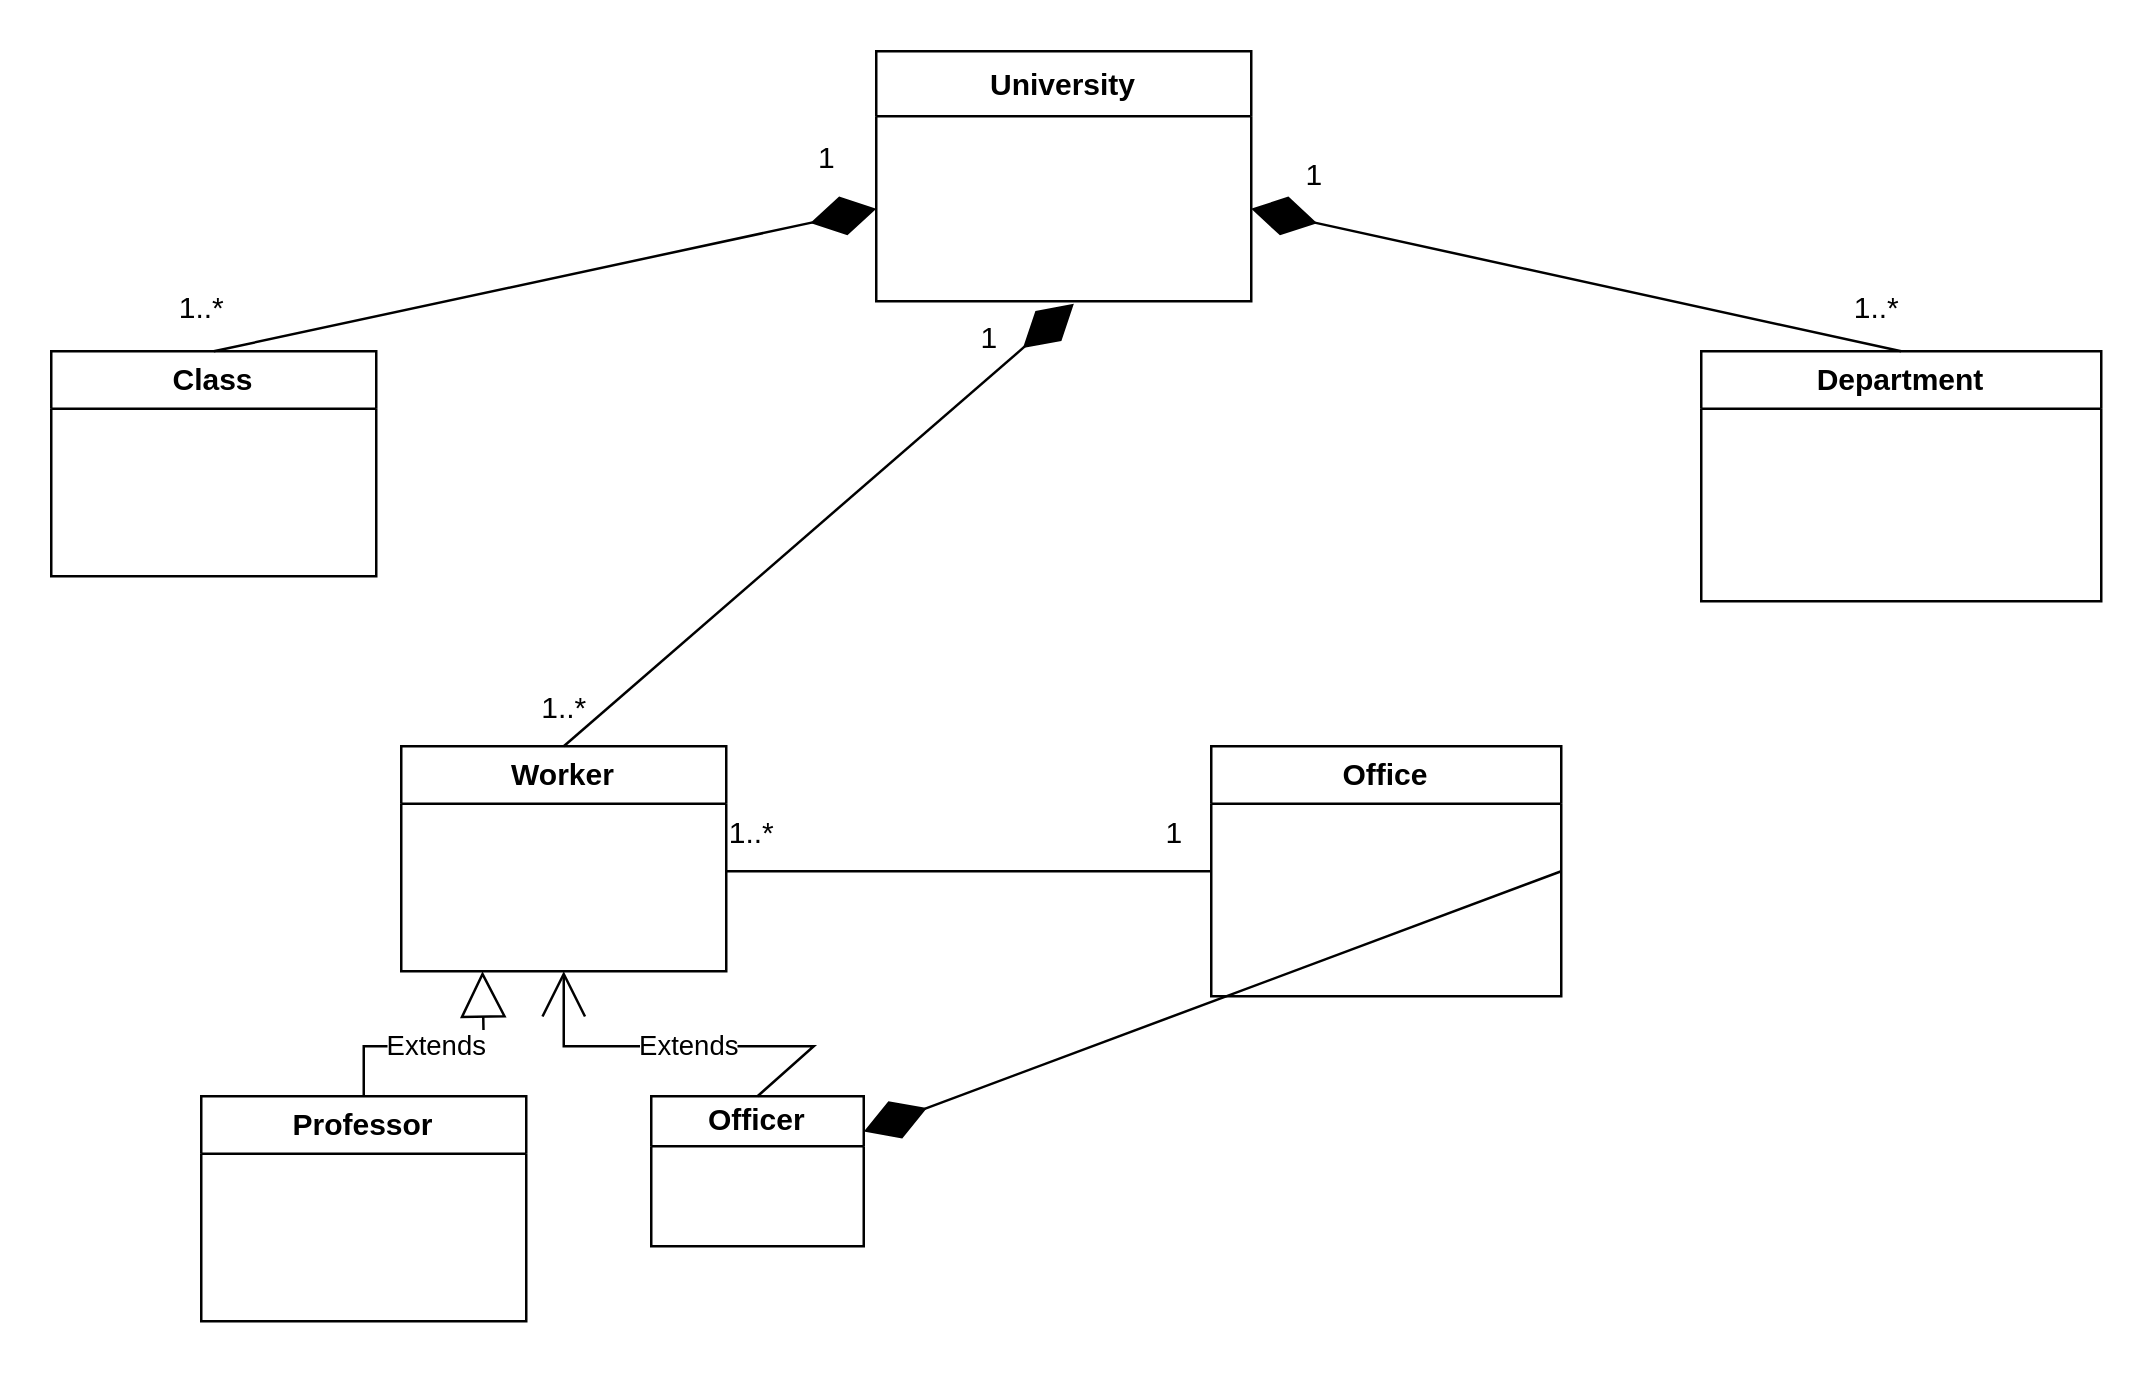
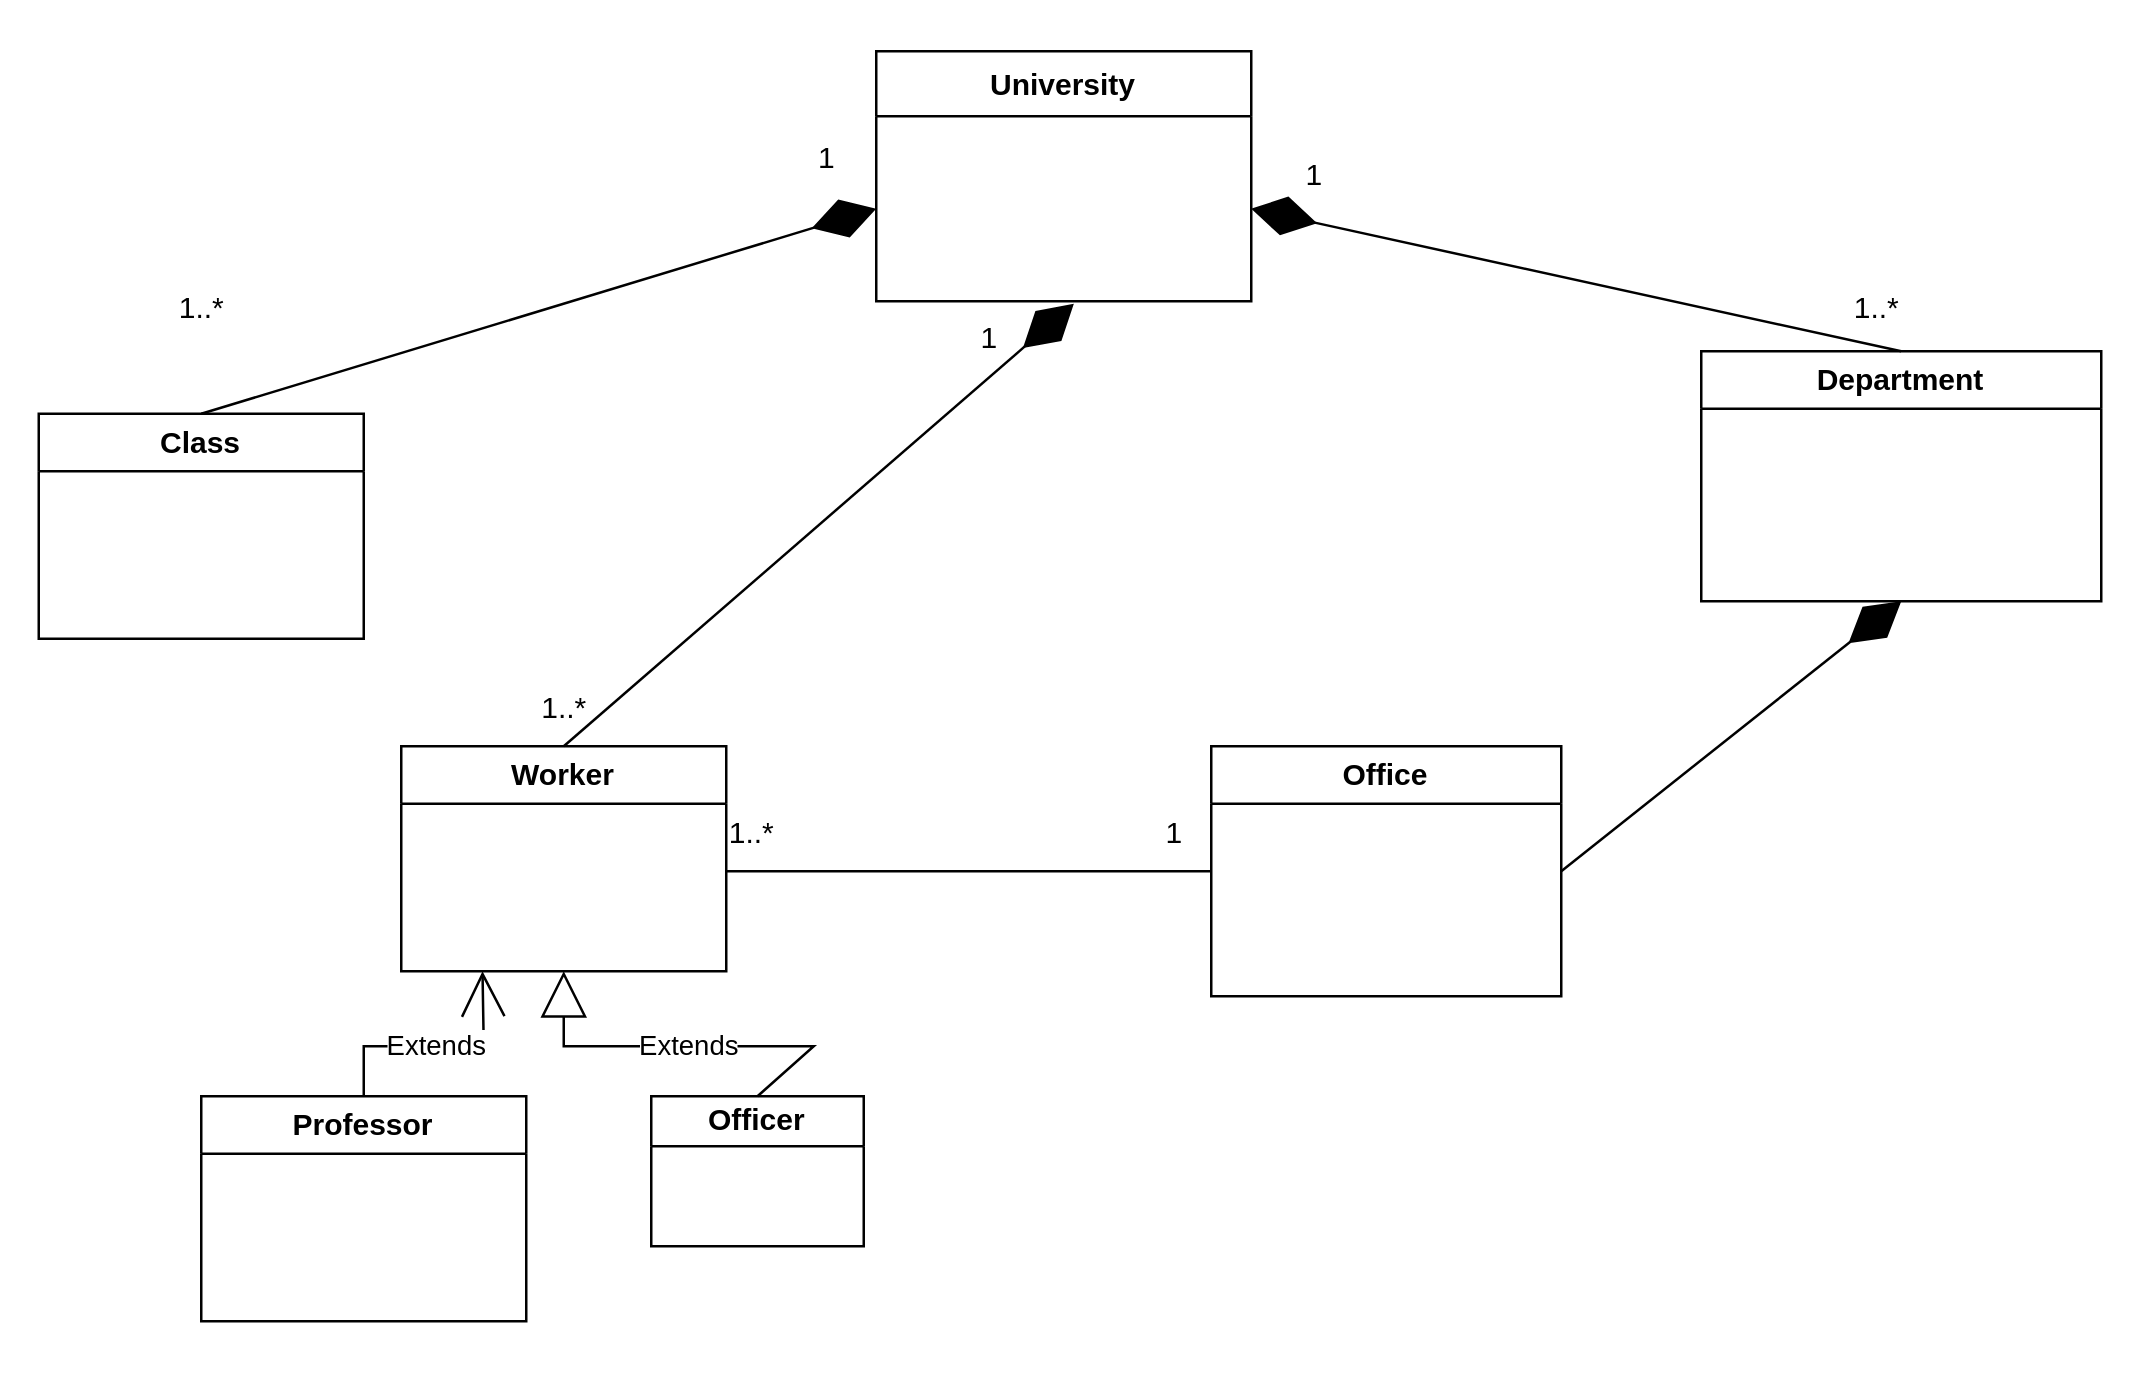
(214, 464) -> (201, 526)
(1396, 933) -> (1708, 755)
(564, 998) -> (564, 1018)
(483, 1018) -> (483, 998)
